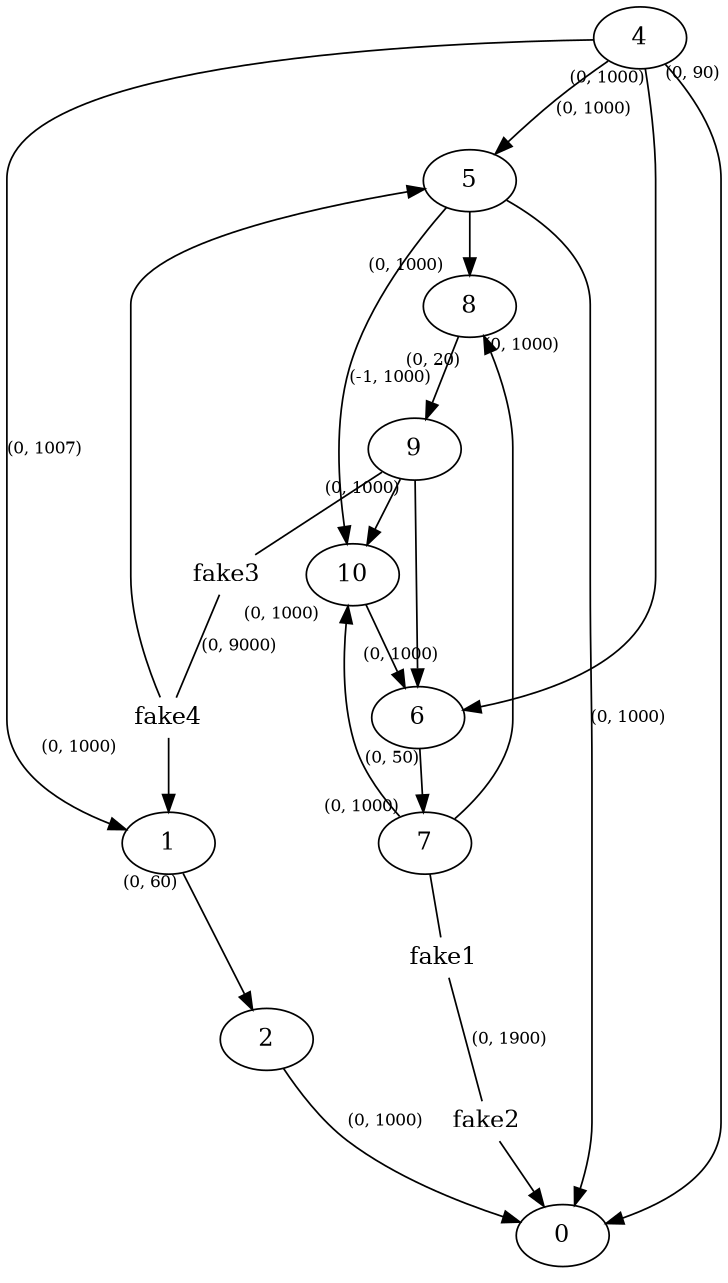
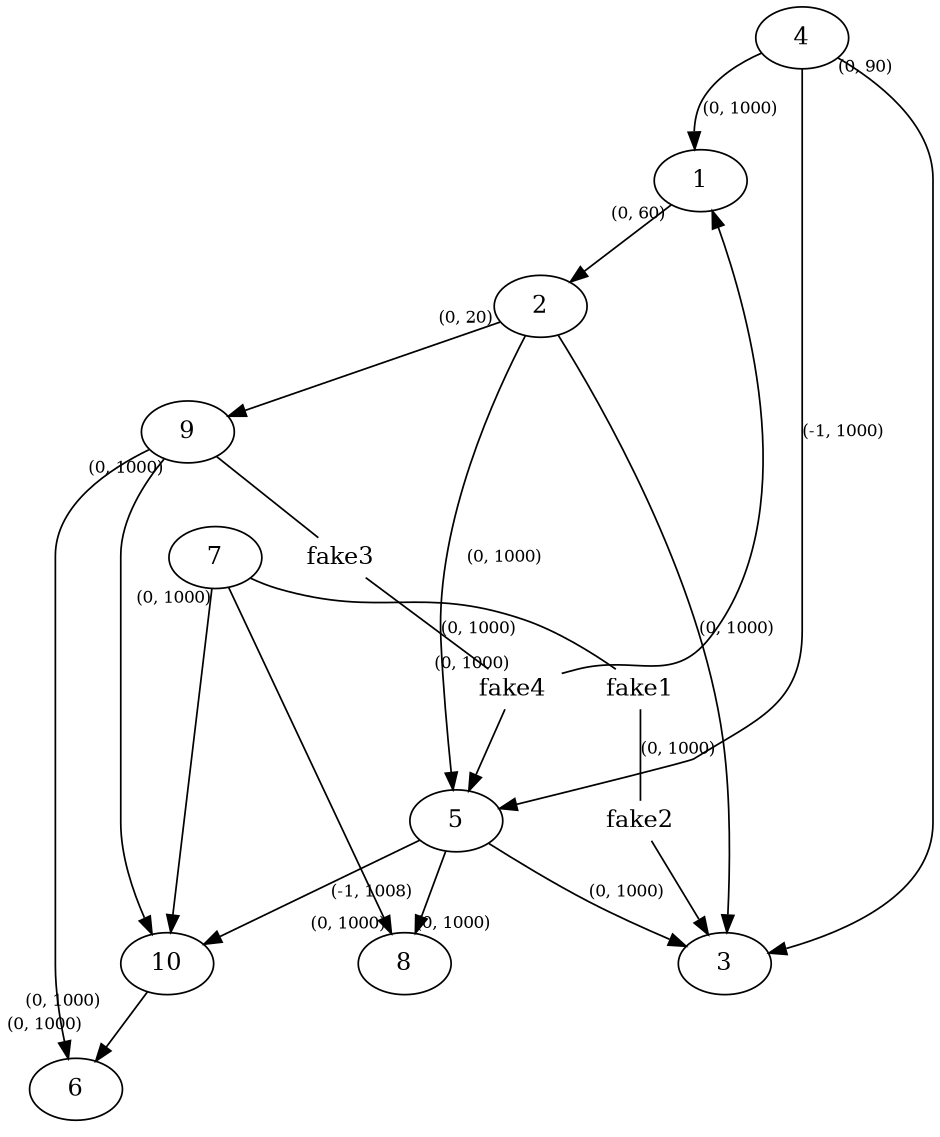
(594, 109) -> (844, 432)
(445, 370) -> (373, 366)
(391, 378) -> (372, 892)
(656, 440) -> none
(45, 449) -> (740, 109)
none -> (448, 547)
(239, 646) -> (479, 629)
(421, 772) -> none
(509, 1039) -> (678, 749)
(563, 1236) -> (725, 964)
